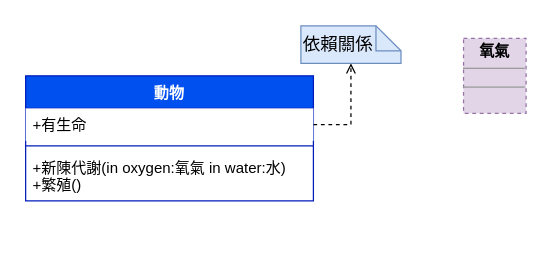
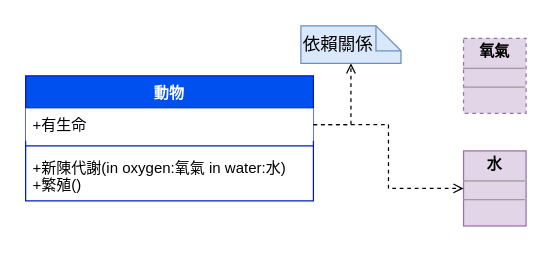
none -> (388, 174)
none -> (494, 188)
